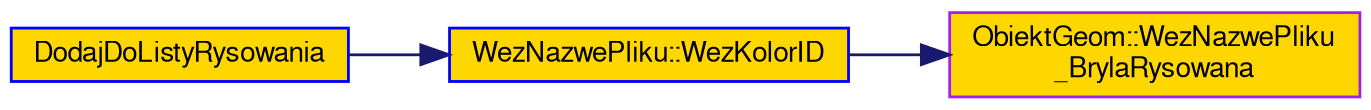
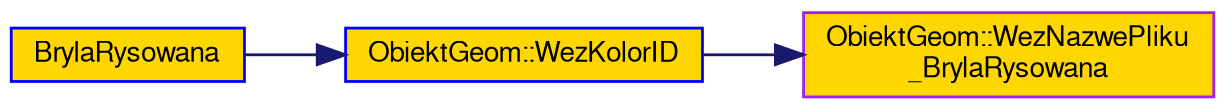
(180, 55) -> (128, 55)
(649, 55) -> (524, 55)
